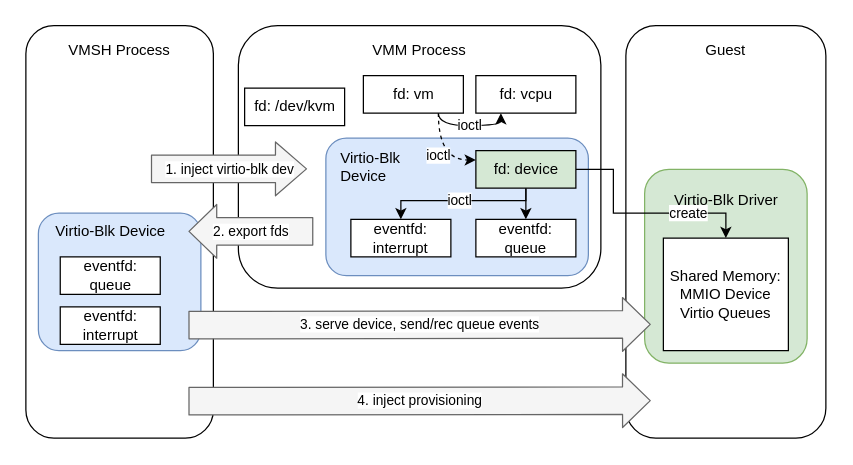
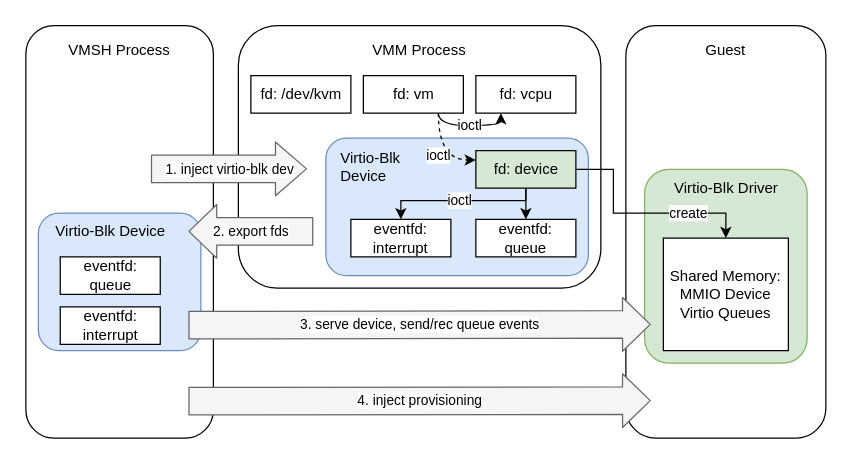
(294, 107) -> (301, 94)
(726, 201) -> (726, 188)
